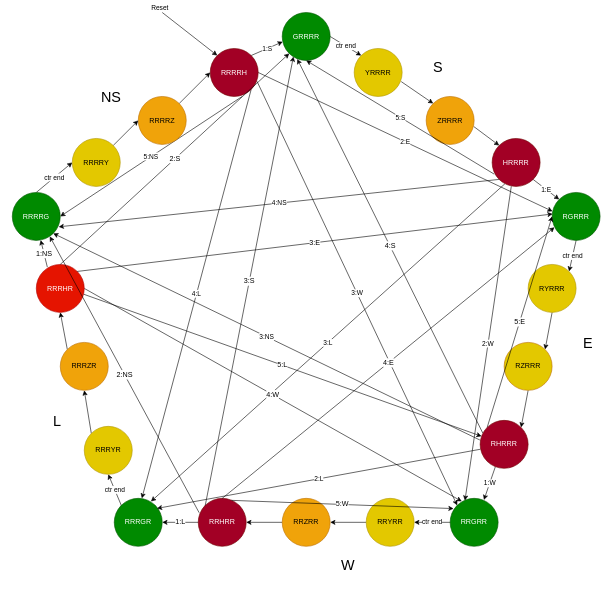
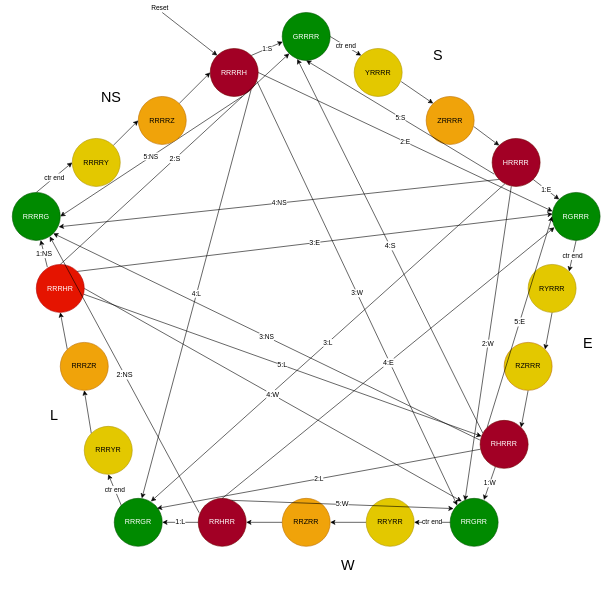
(438, 68) -> (438, 56)
(256, 246) -> none
(57, 422) -> (54, 416)
